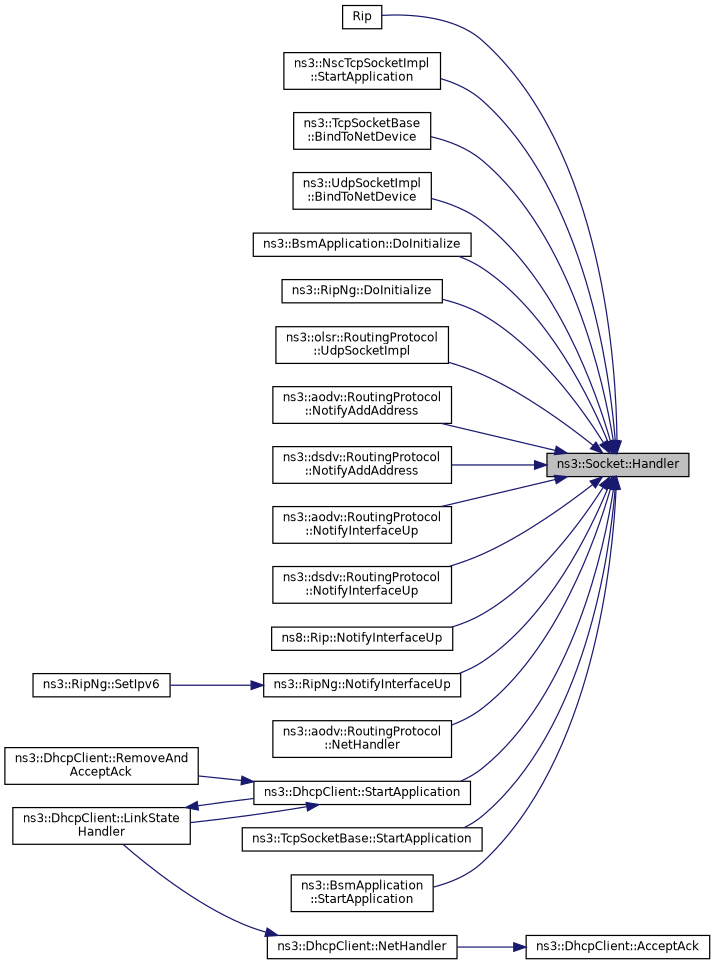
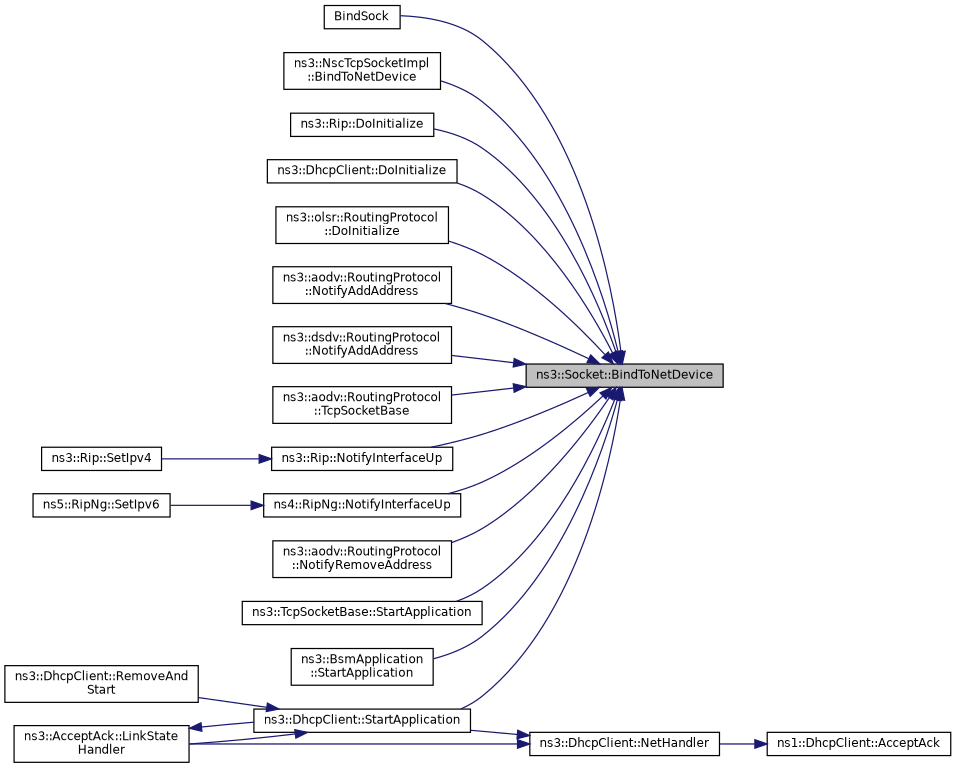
(362, 17) -> (362, 17)
(362, 71) -> (362, 71)
(362, 131) -> none
(362, 191) -> none
(362, 245) -> (362, 125)
(362, 291) -> (362, 171)
(362, 345) -> (362, 225)
none -> (102, 459)
(618, 465) -> (625, 376)
(362, 525) -> (362, 405)
(362, 585) -> none
(362, 639) -> (362, 459)
(102, 685) -> (102, 505)
(362, 685) -> (362, 505)
none -> (494, 732)
(362, 739) -> (362, 559)
(102, 766) -> (102, 684)
(102, 826) -> (102, 744)
(618, 947) -> (859, 744)
